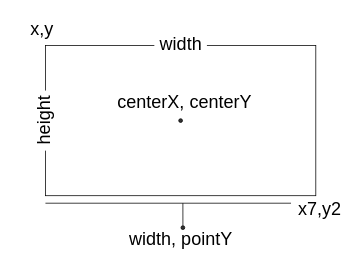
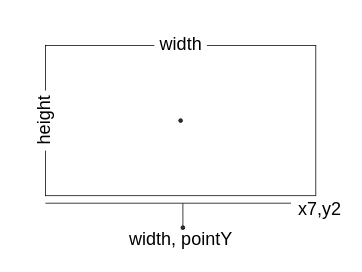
(42, 30) -> none
(184, 104) -> none
